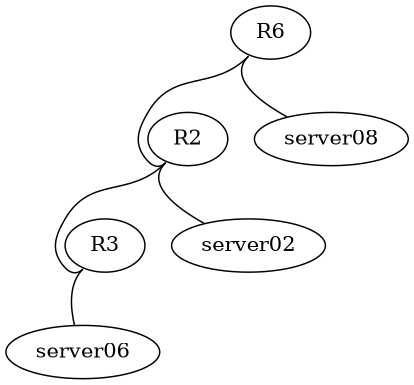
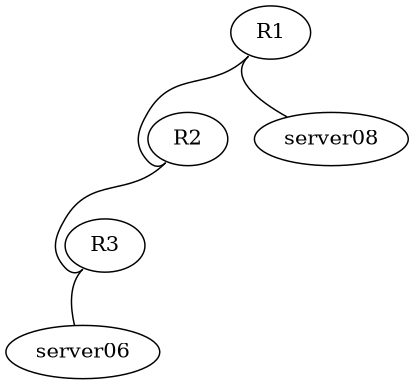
(271, 33) -> (271, 33)
(249, 246) -> none
